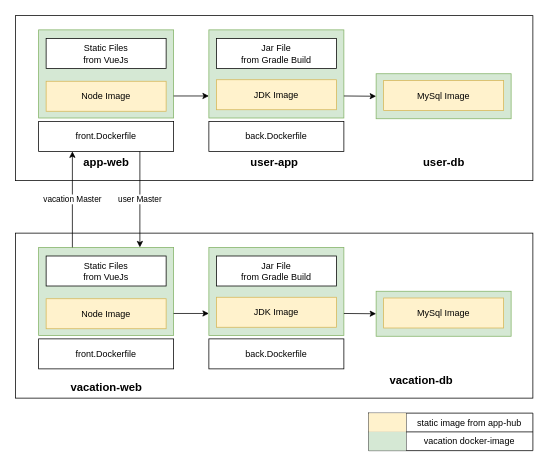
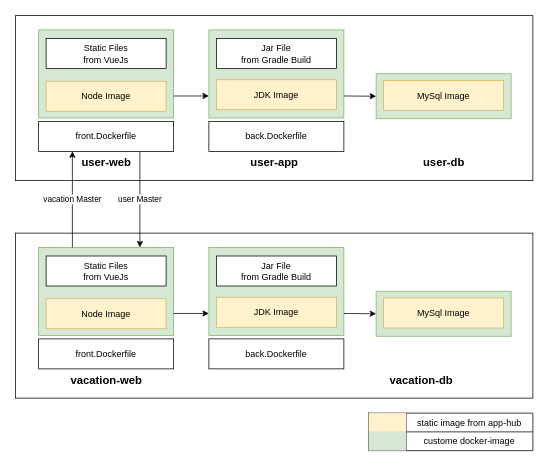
(107, 162) -> (107, 162)
(106, 387) -> (106, 379)
(470, 441) -> (470, 441)
